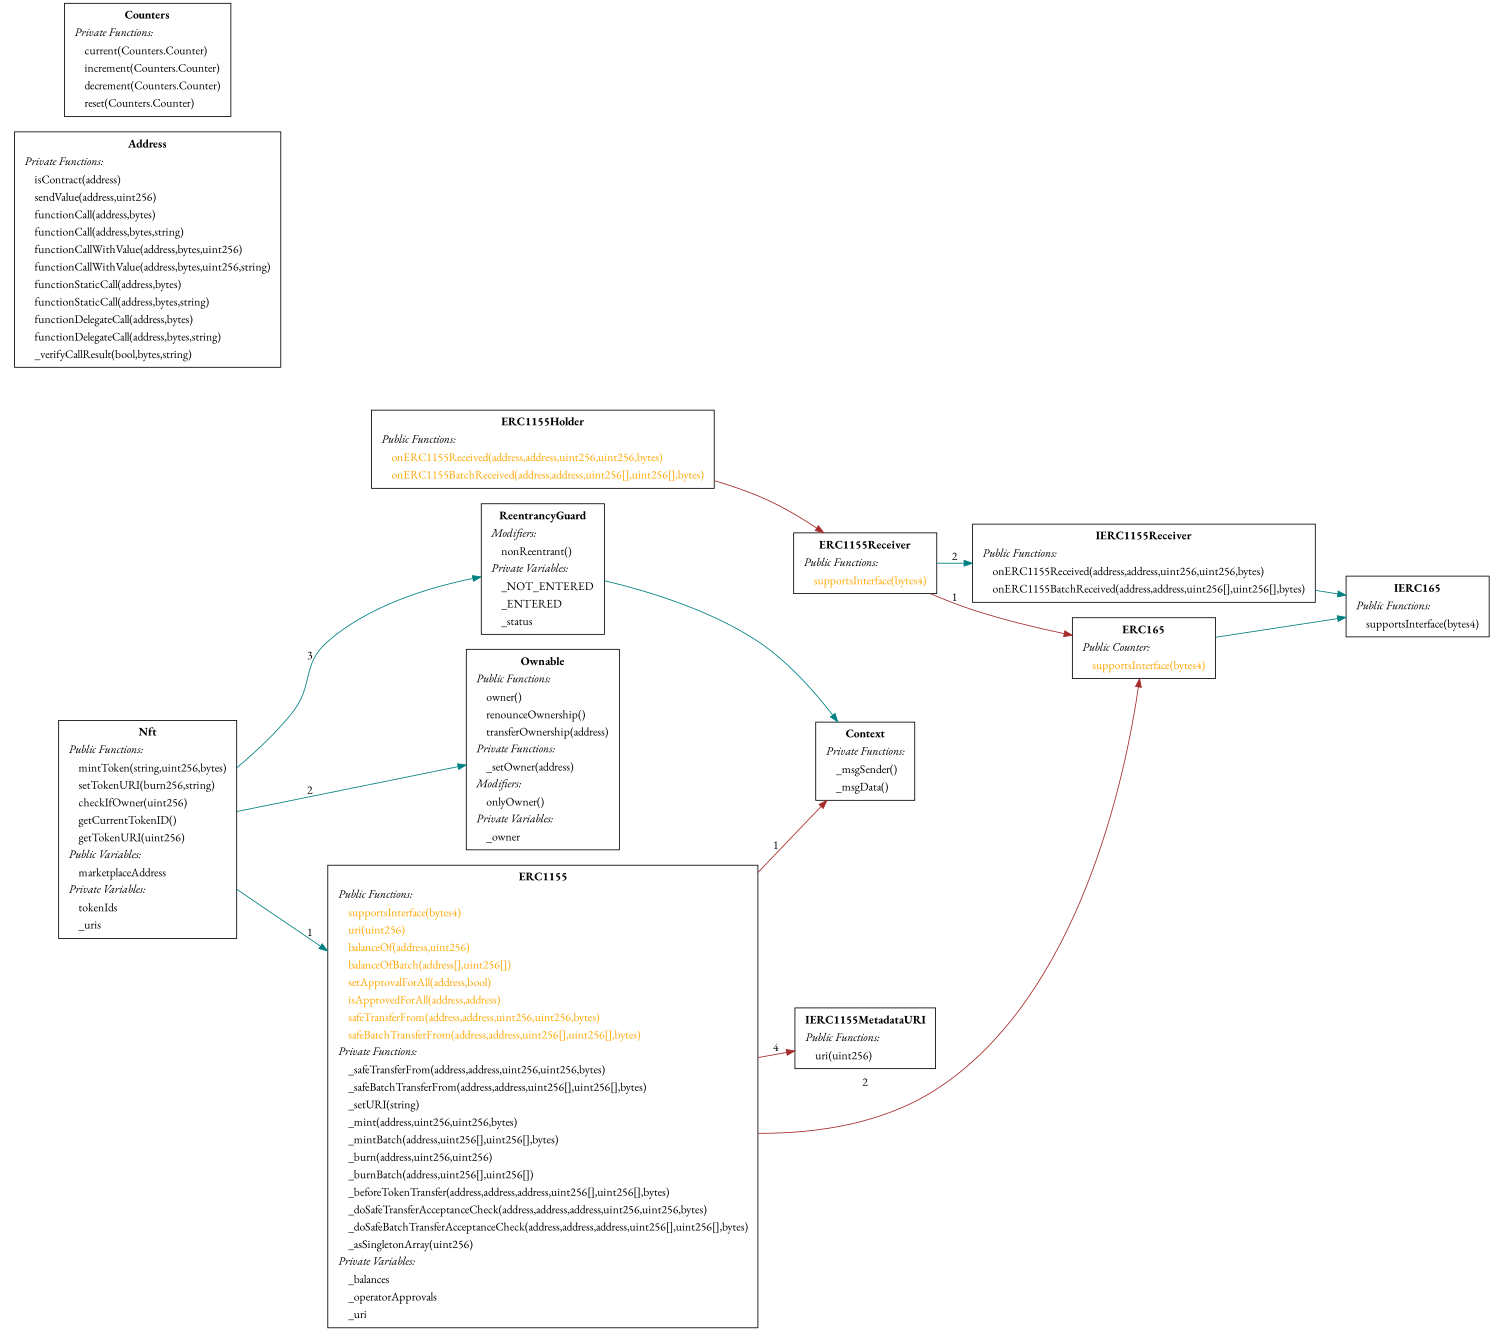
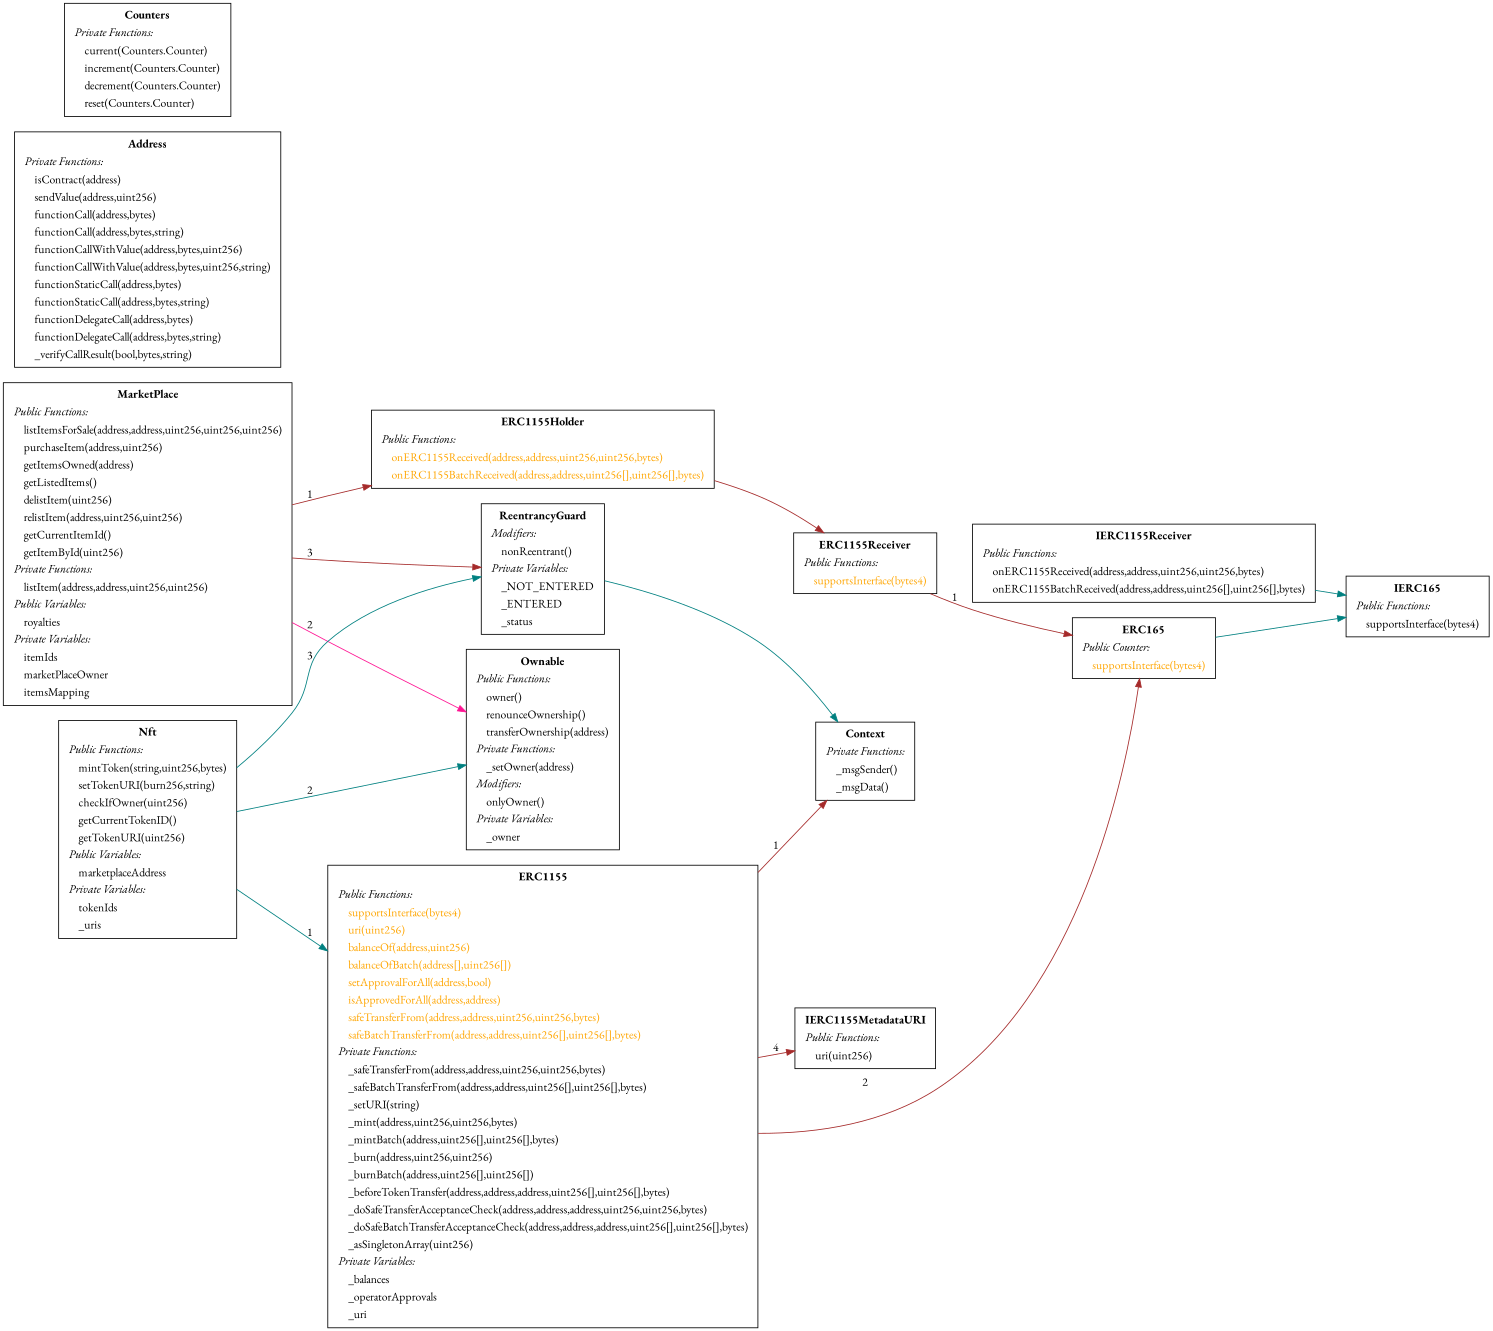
none -> (148, 544)
(950, 563) -> none
